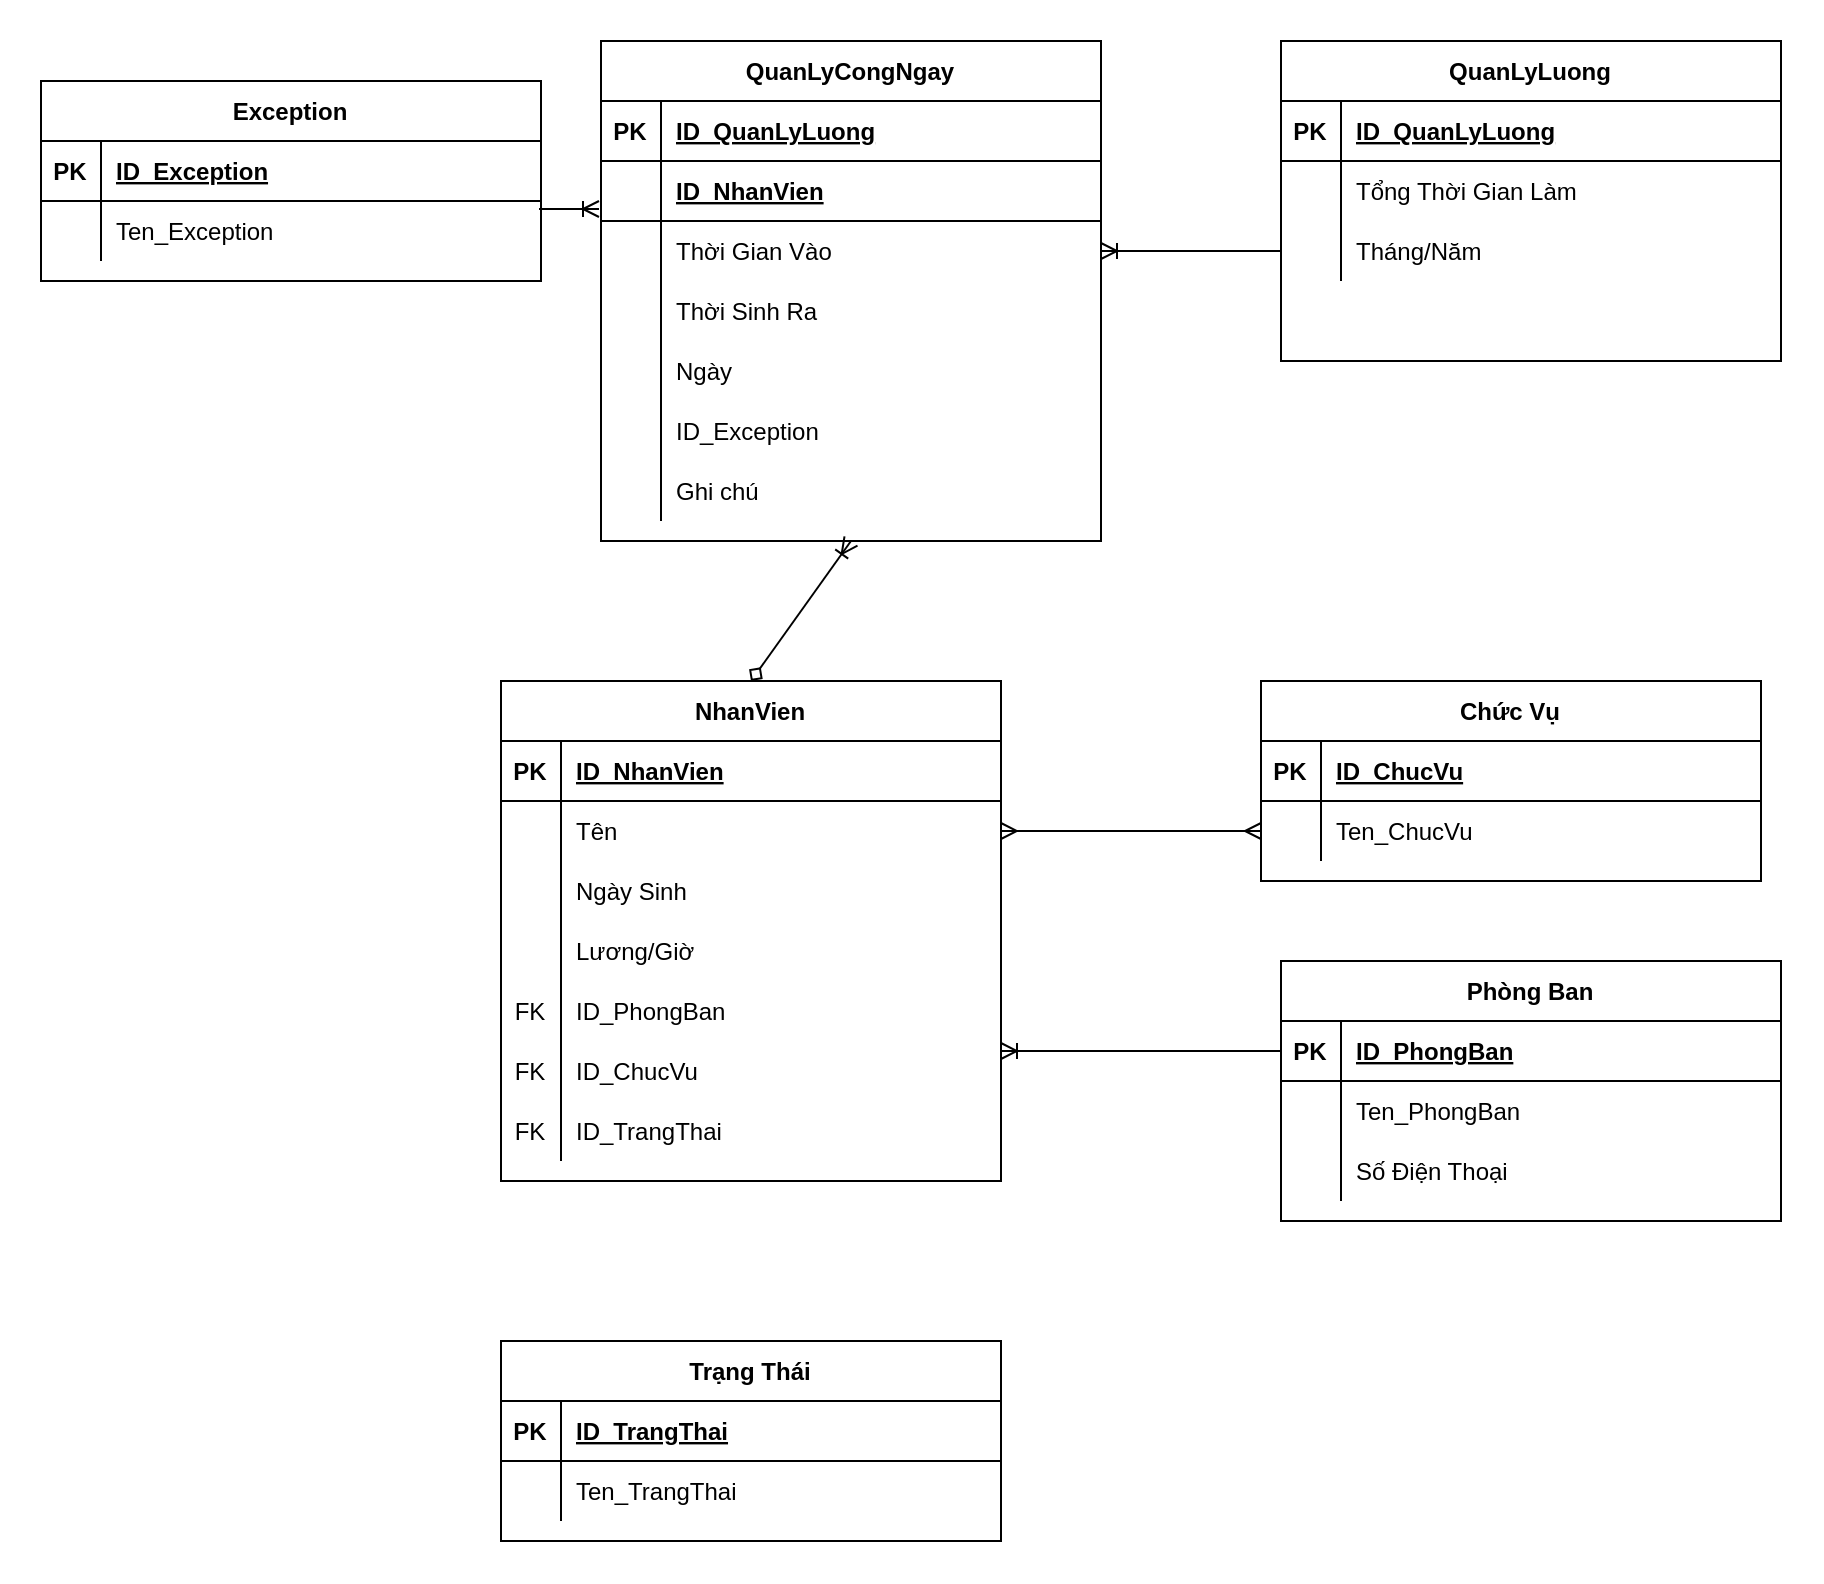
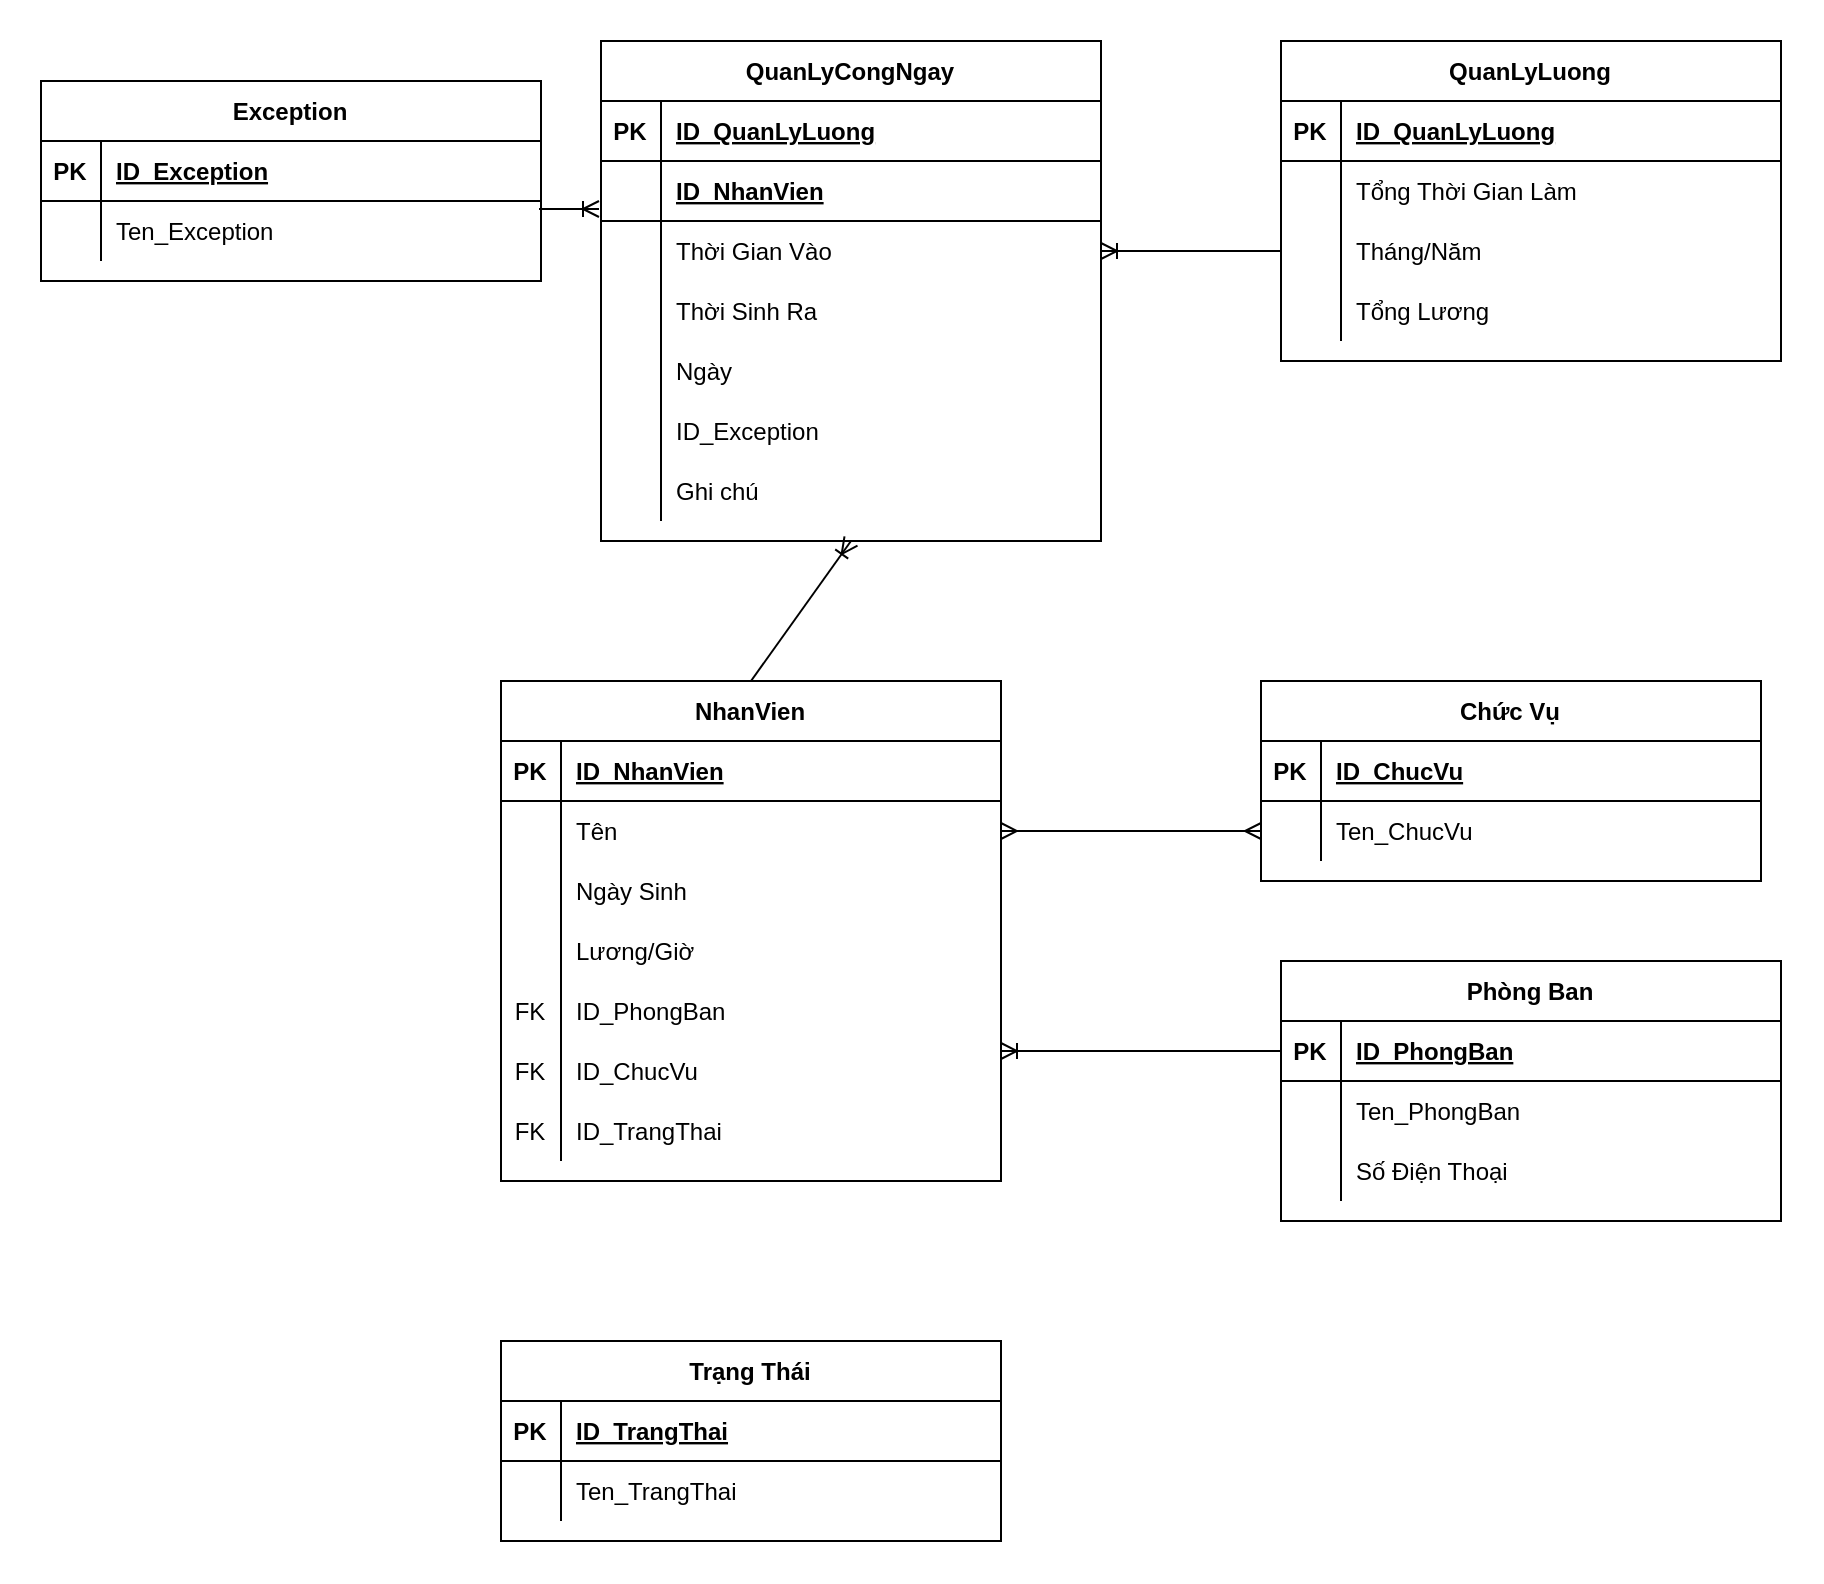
none -> (1561, 311)
(761, 668) -> (756, 674)
